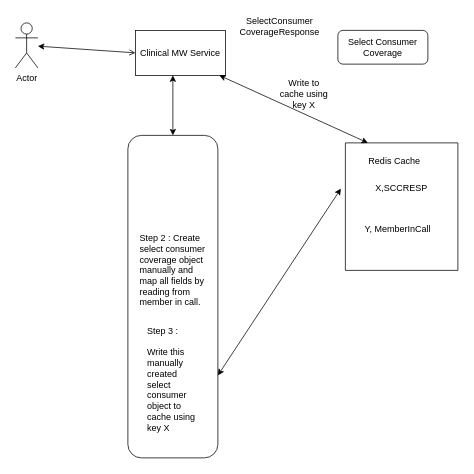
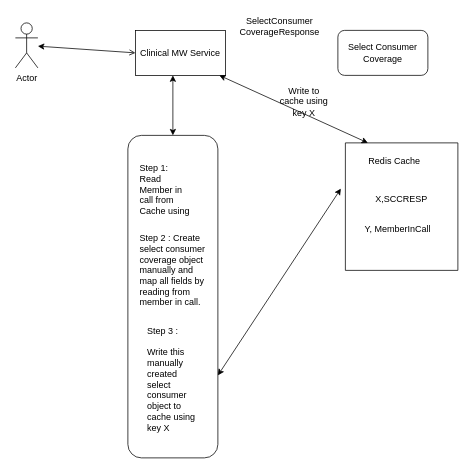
(383, 47) -> (383, 53)
(304, 94) -> (304, 102)
none -> (165, 184)
(402, 188) -> (402, 199)
